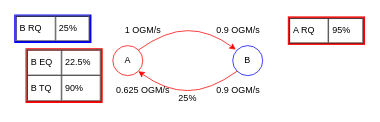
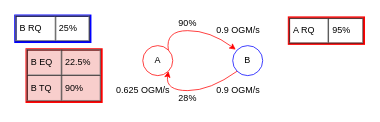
none -> (188, 23)
(143, 30) -> none
(128, 60) -> (158, 60)
(64, 75) -> (64, 75)
(188, 98) -> (188, 98)
